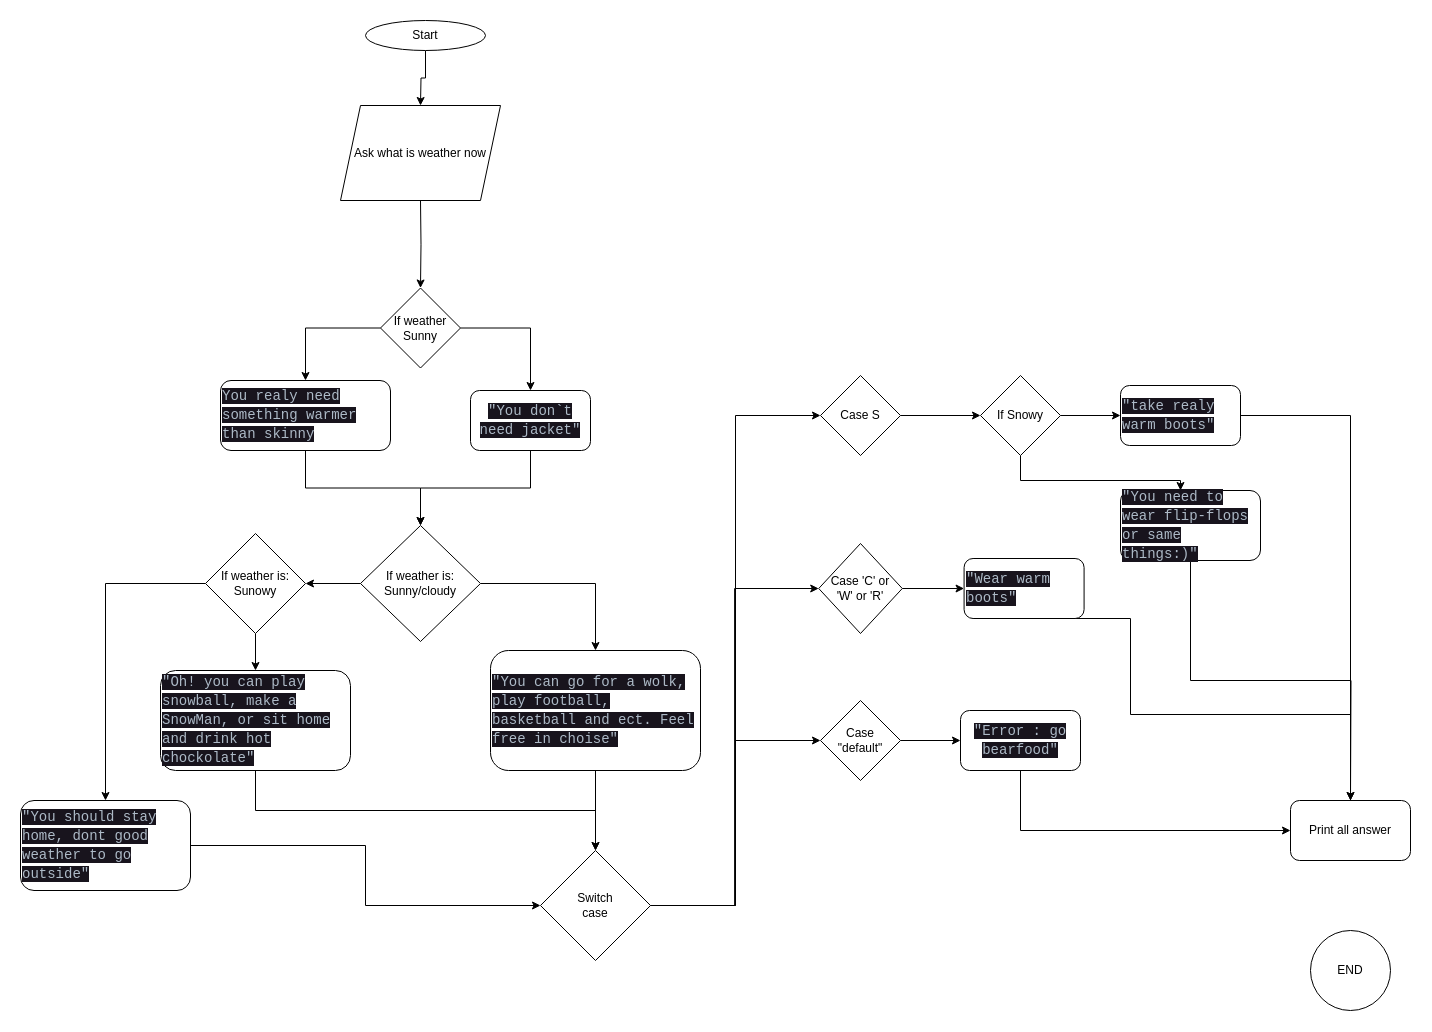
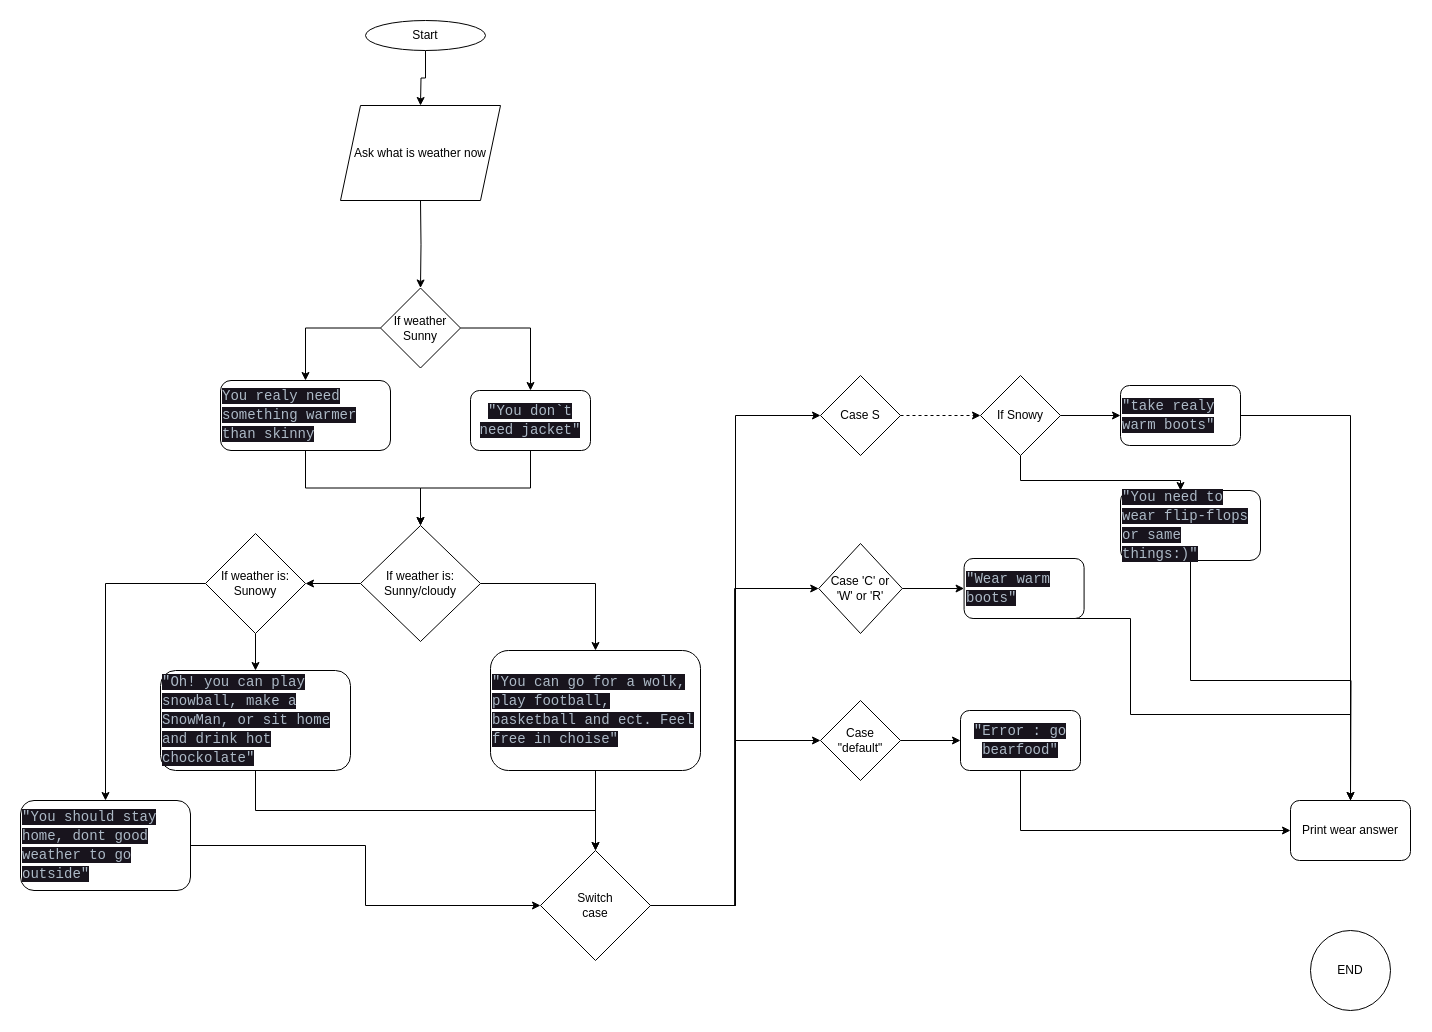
(938, 416) -> (938, 416)
(1351, 831) -> (1351, 831)
